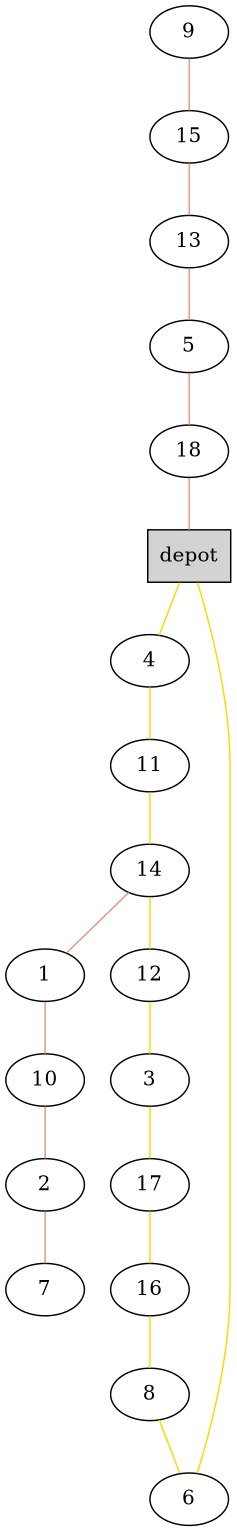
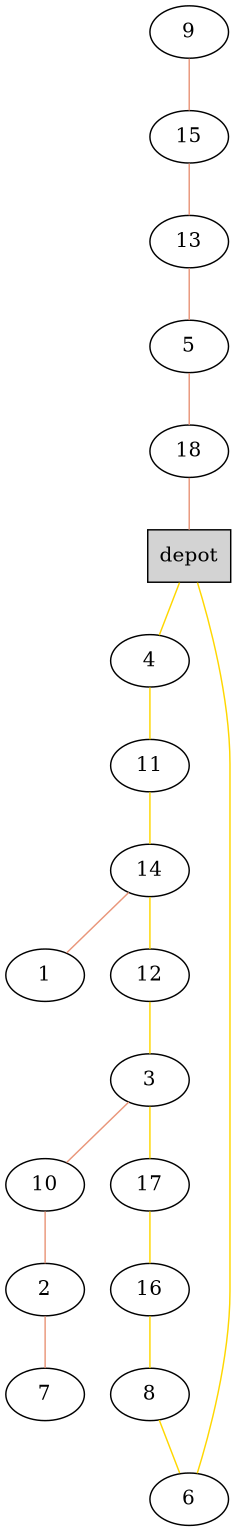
(45, 1028) -> (98, 1132)
